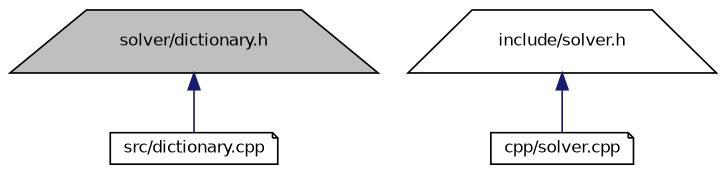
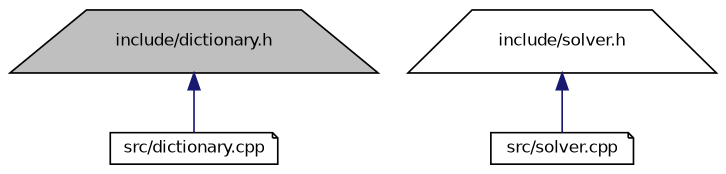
(194, 41) -> (194, 41)
(562, 148) -> (562, 148)
